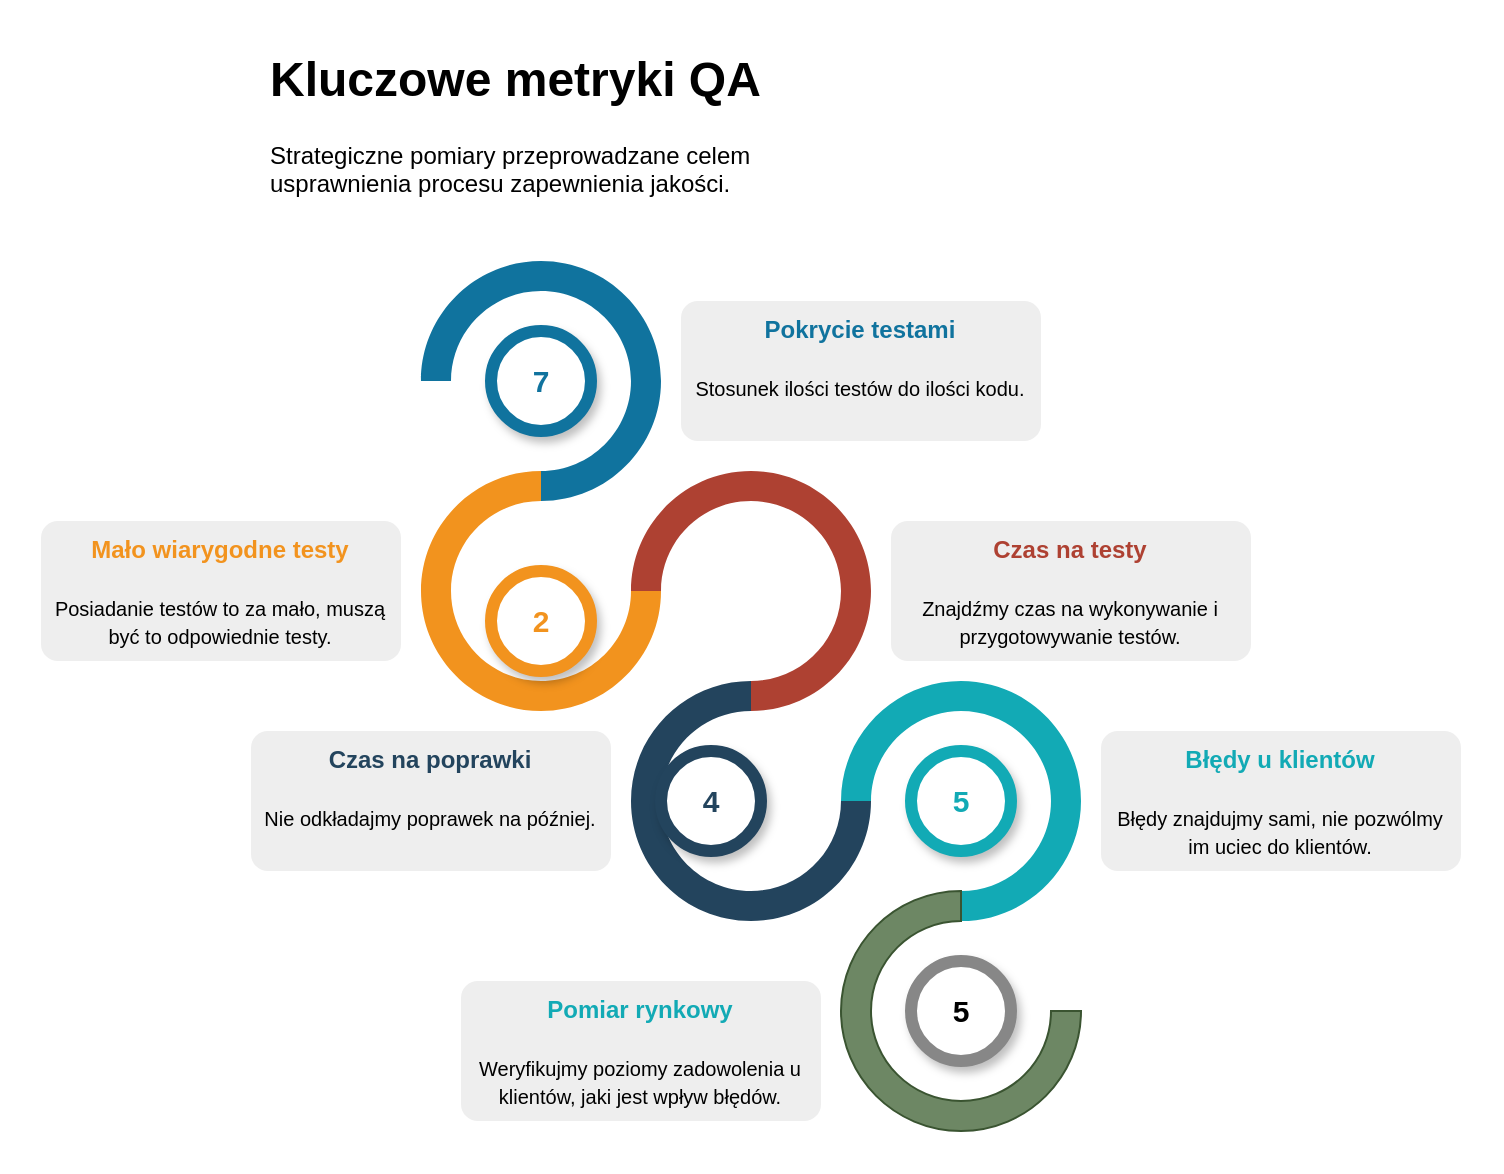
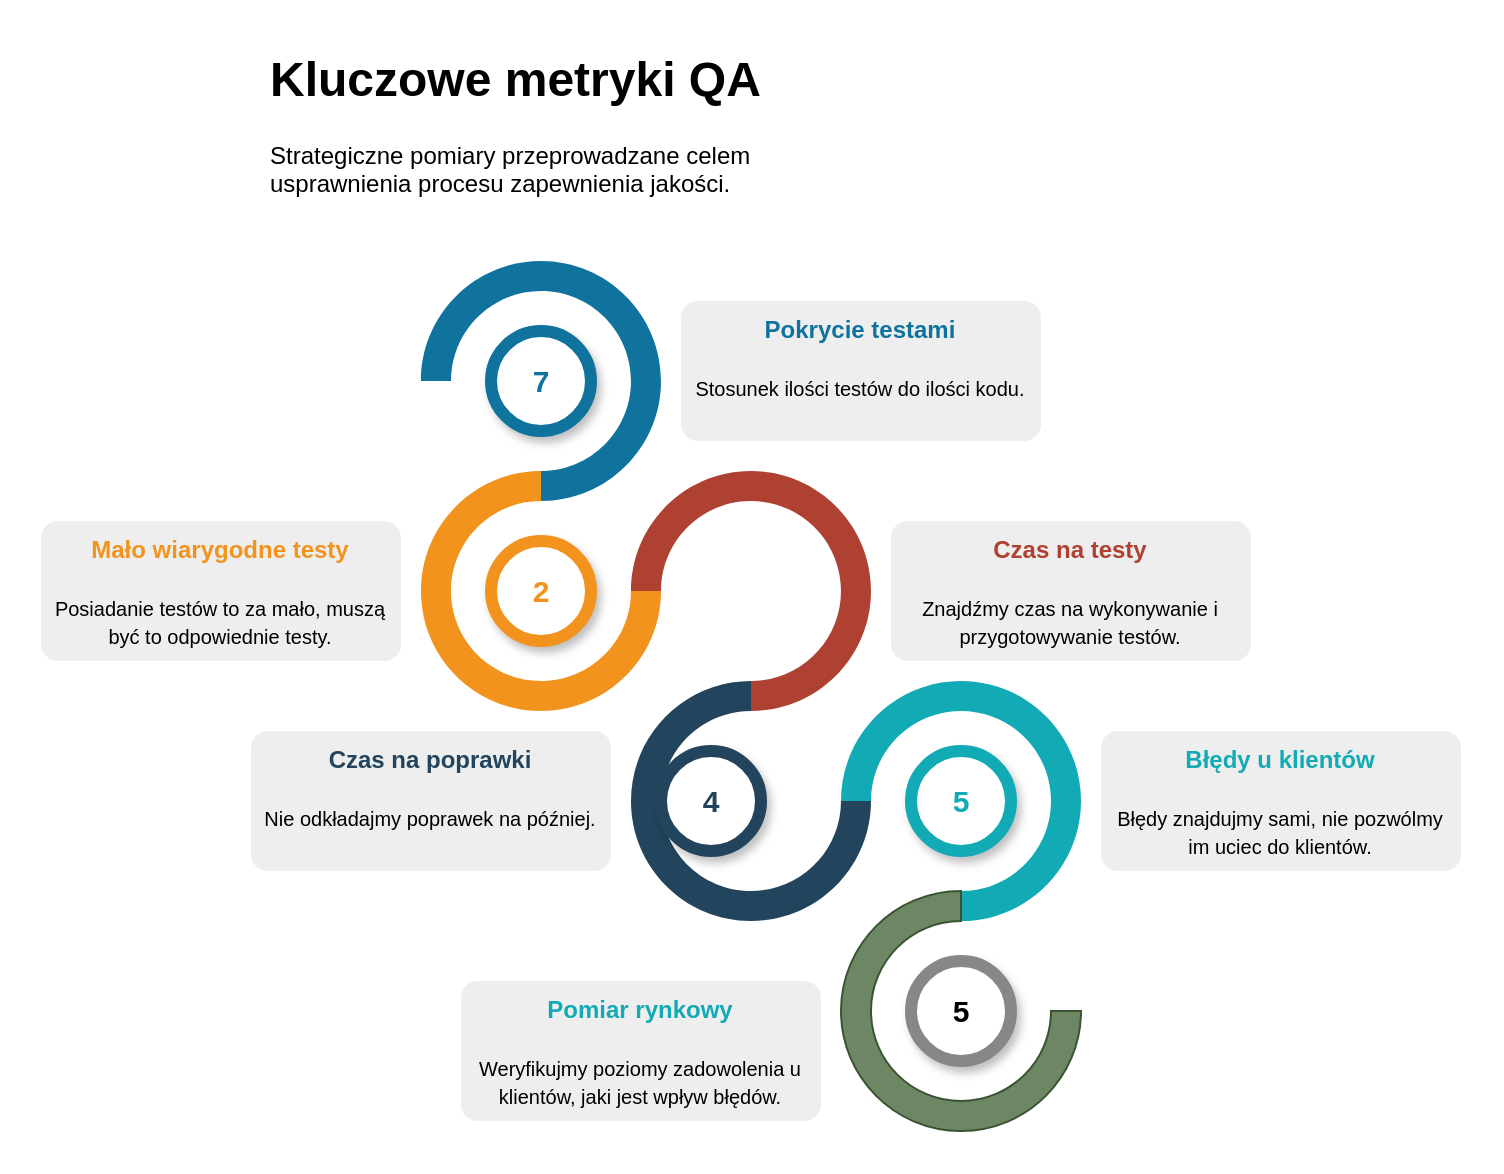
(541, 621) -> (541, 591)
